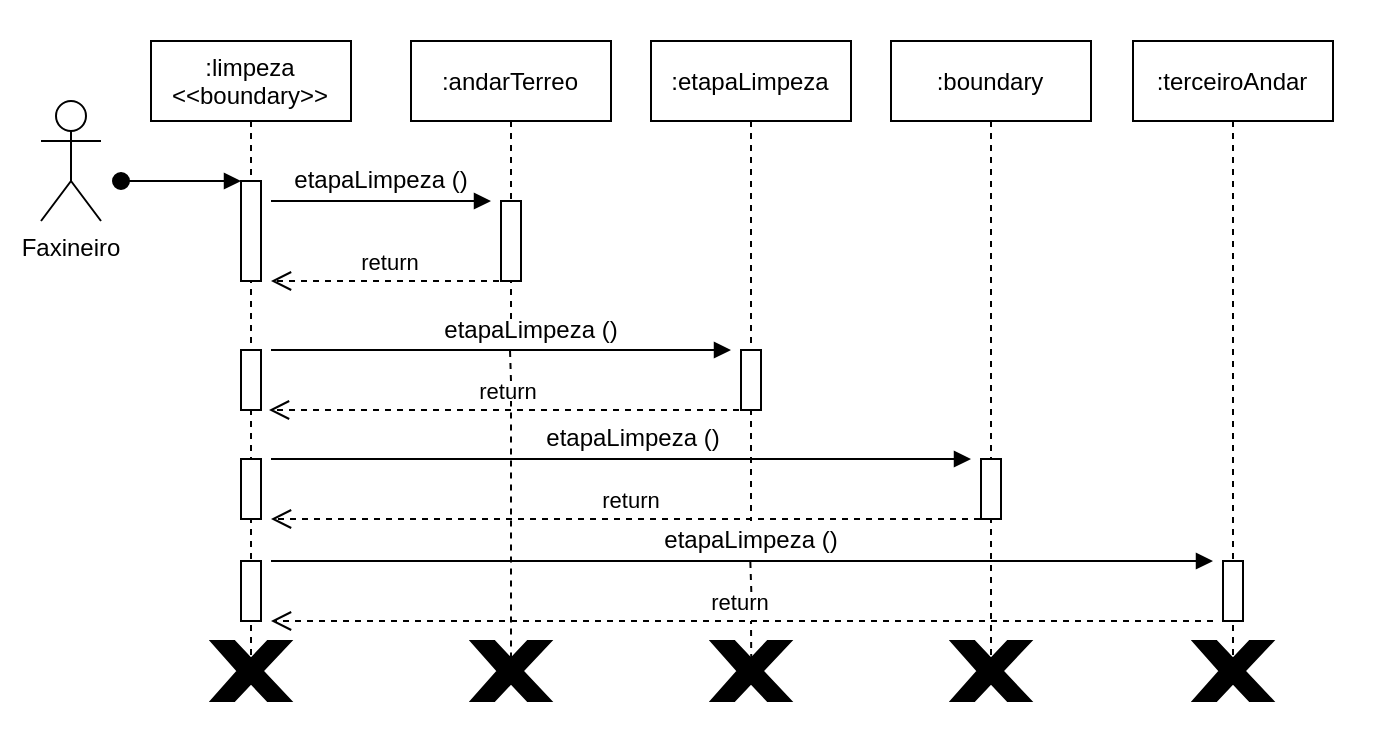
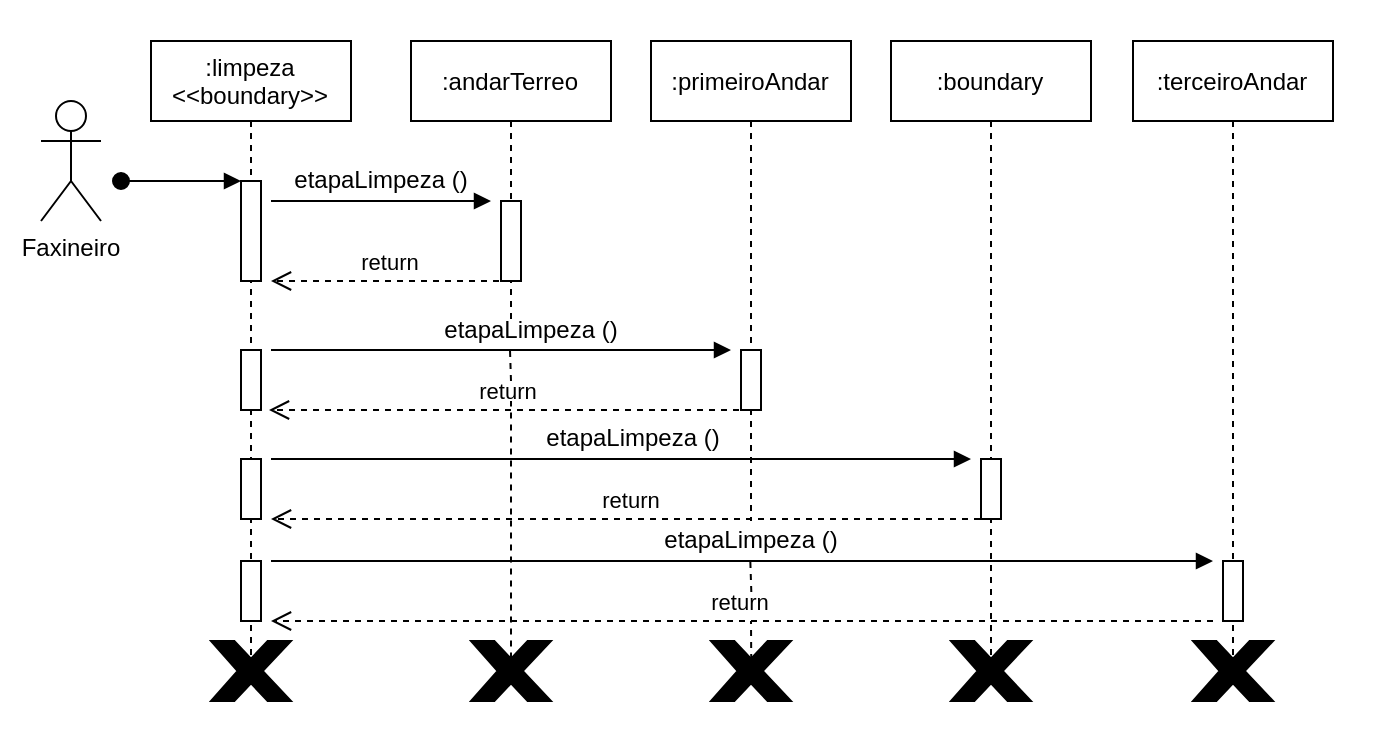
(750, 82) -> (750, 82)
